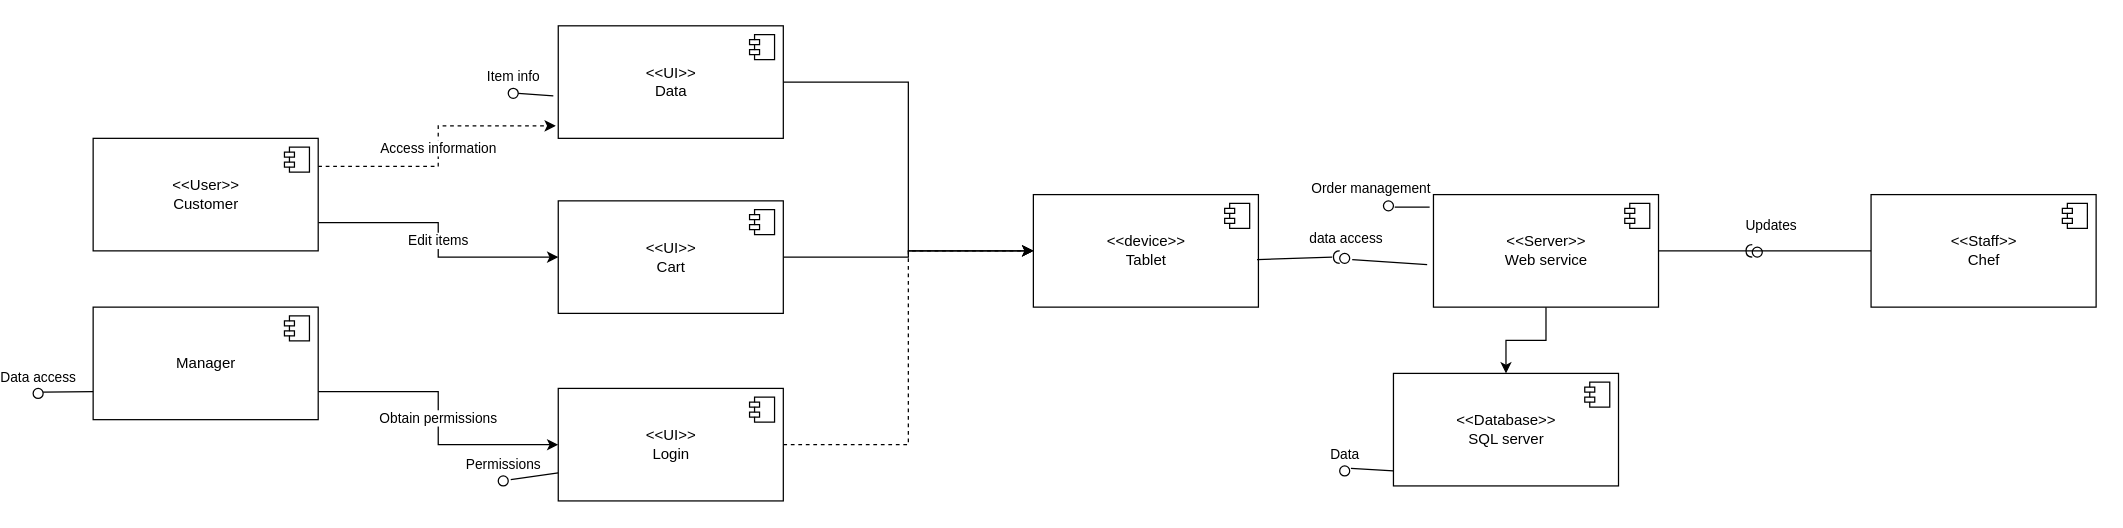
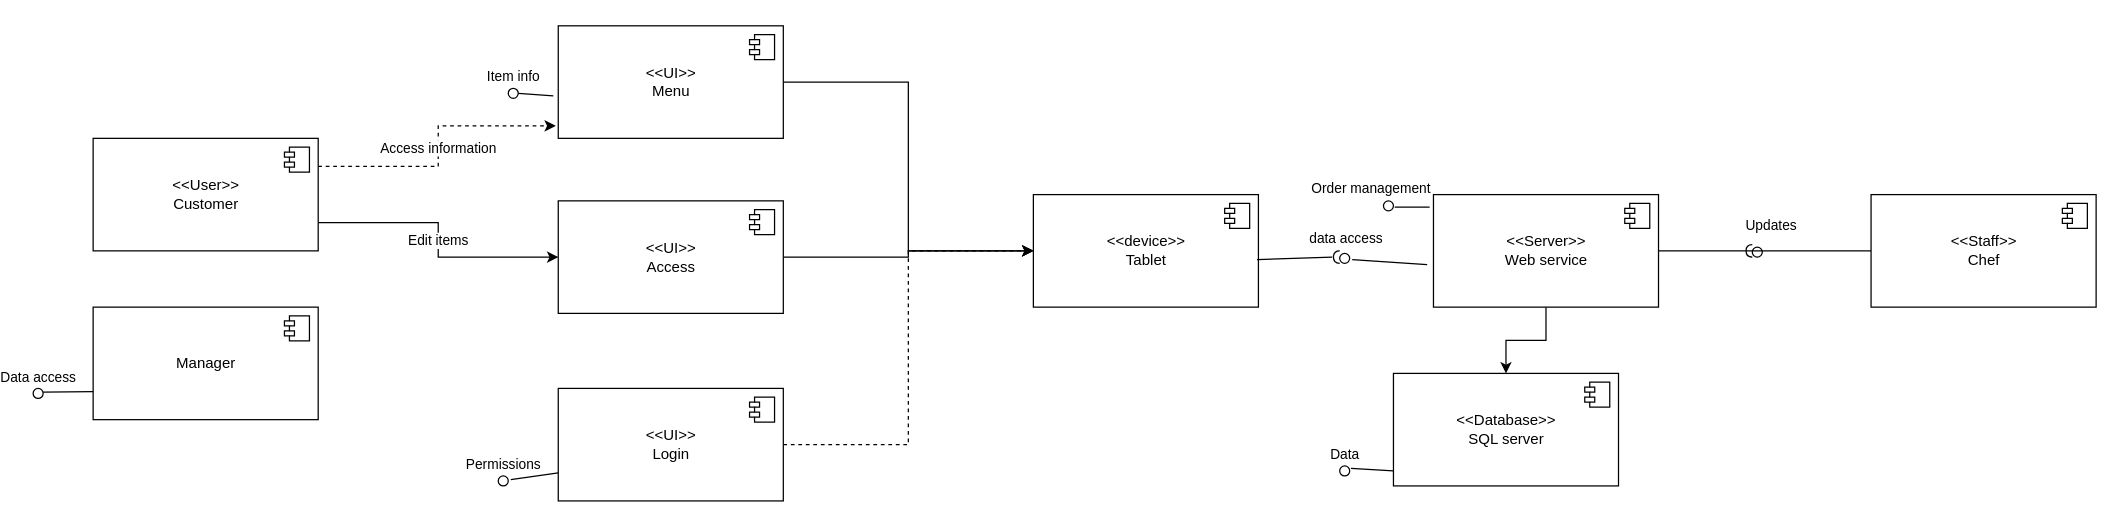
(671, 82) -> (671, 82)
(671, 257) -> (671, 257)
(438, 413) -> none
